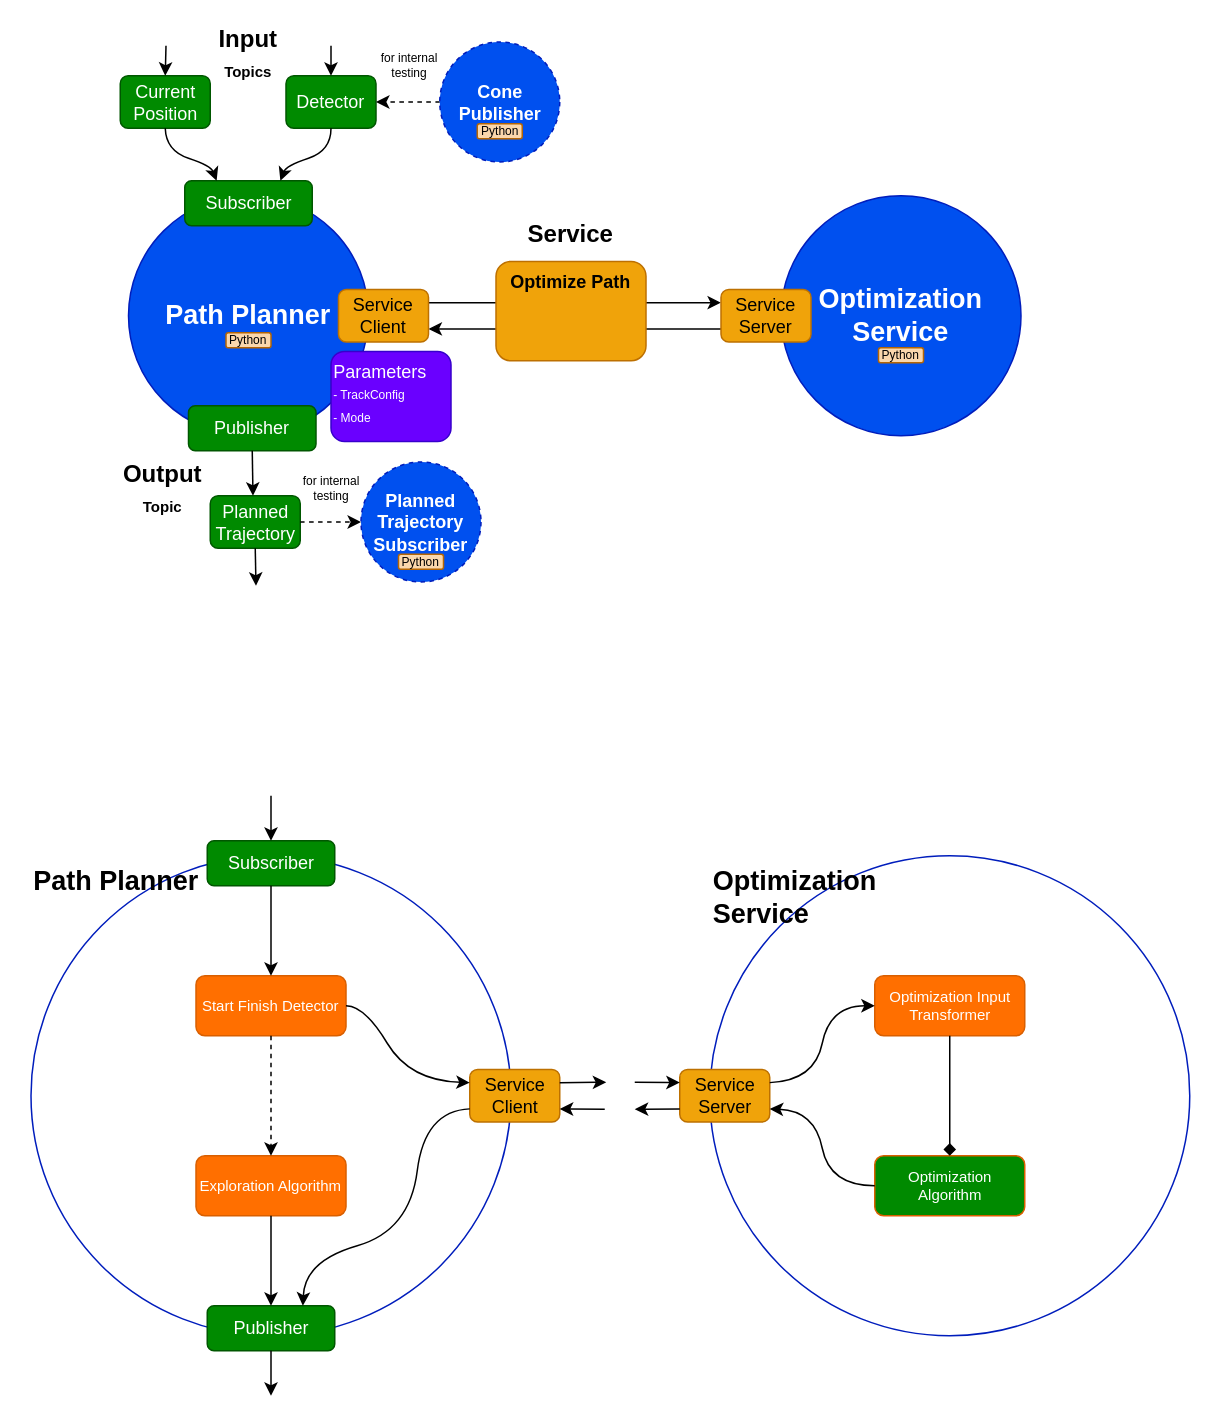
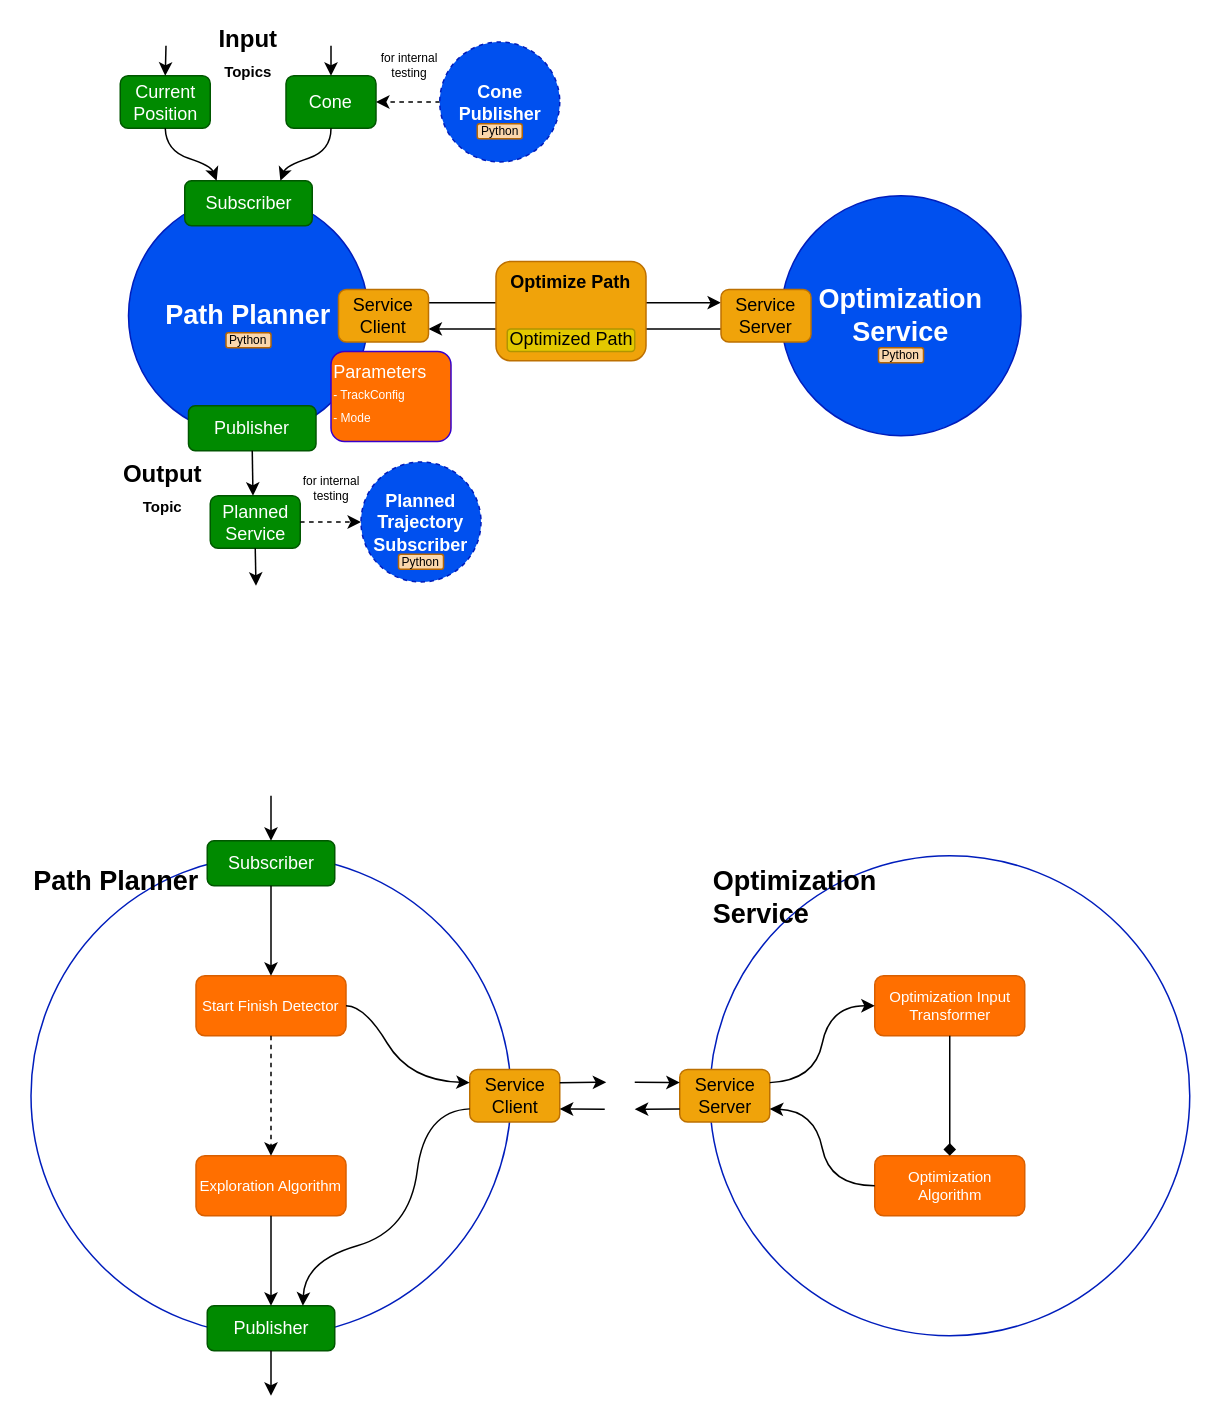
(331, 103) -> (331, 103)
(571, 233) -> none
none -> (571, 340)
(391, 396) -> (391, 396)
(256, 523) -> (256, 523)
(950, 1186) -> (950, 1186)
